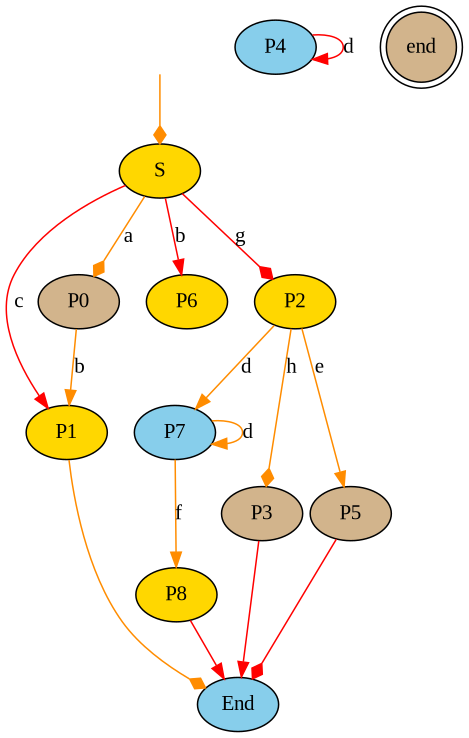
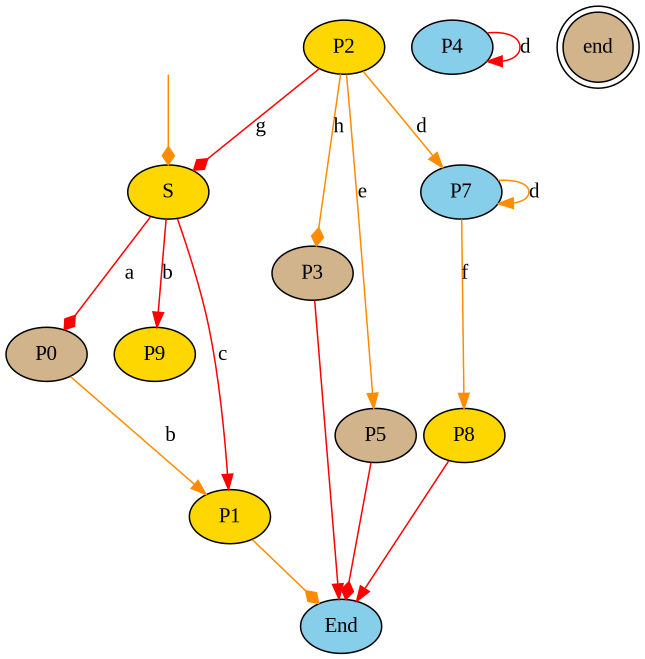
(124, 229) -> (113, 266)
(221, 230) -> (264, 114)
(187, 302) -> (155, 354)
